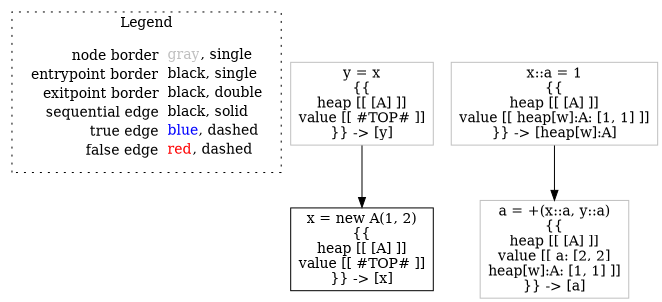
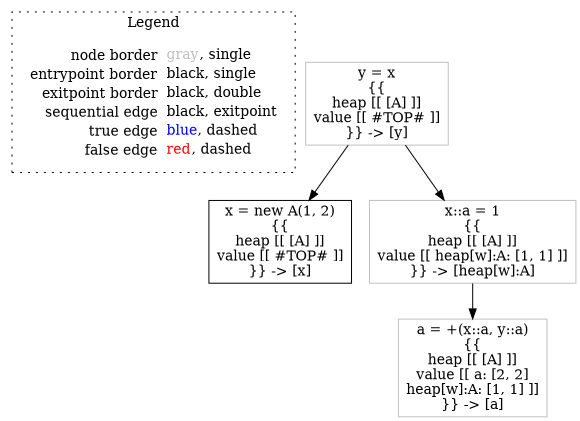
(227, 112) -> (241, 112)
none -> (422, 169)
